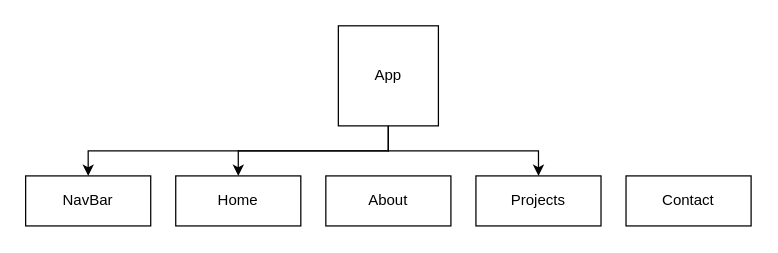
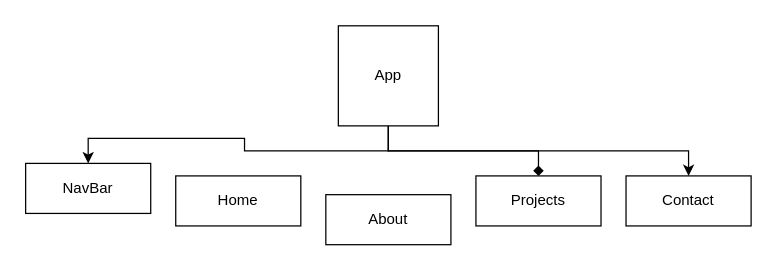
(238, 160) -> (623, 151)
(538, 166) -> (538, 165)
(88, 201) -> (88, 188)
(388, 201) -> (388, 219)
